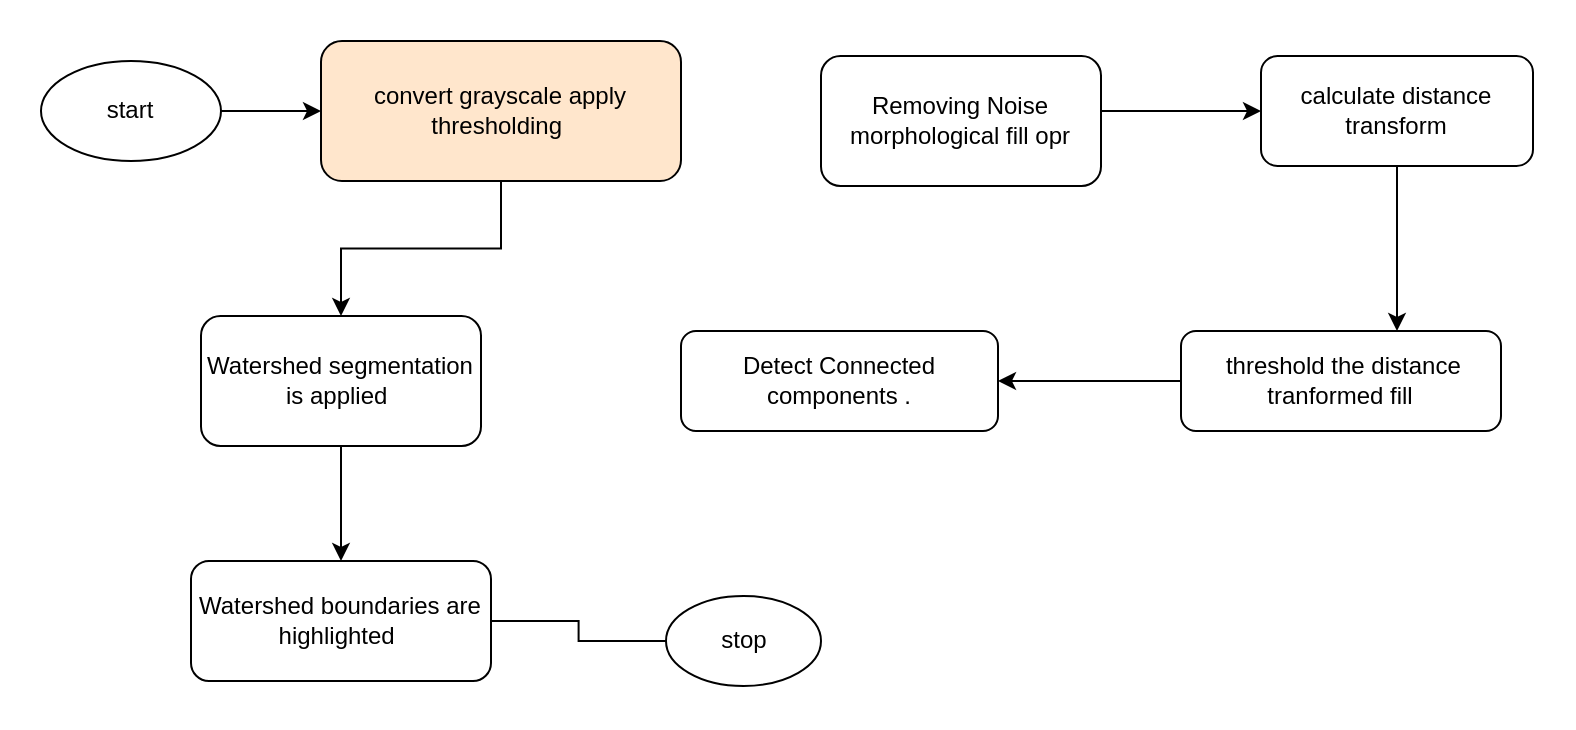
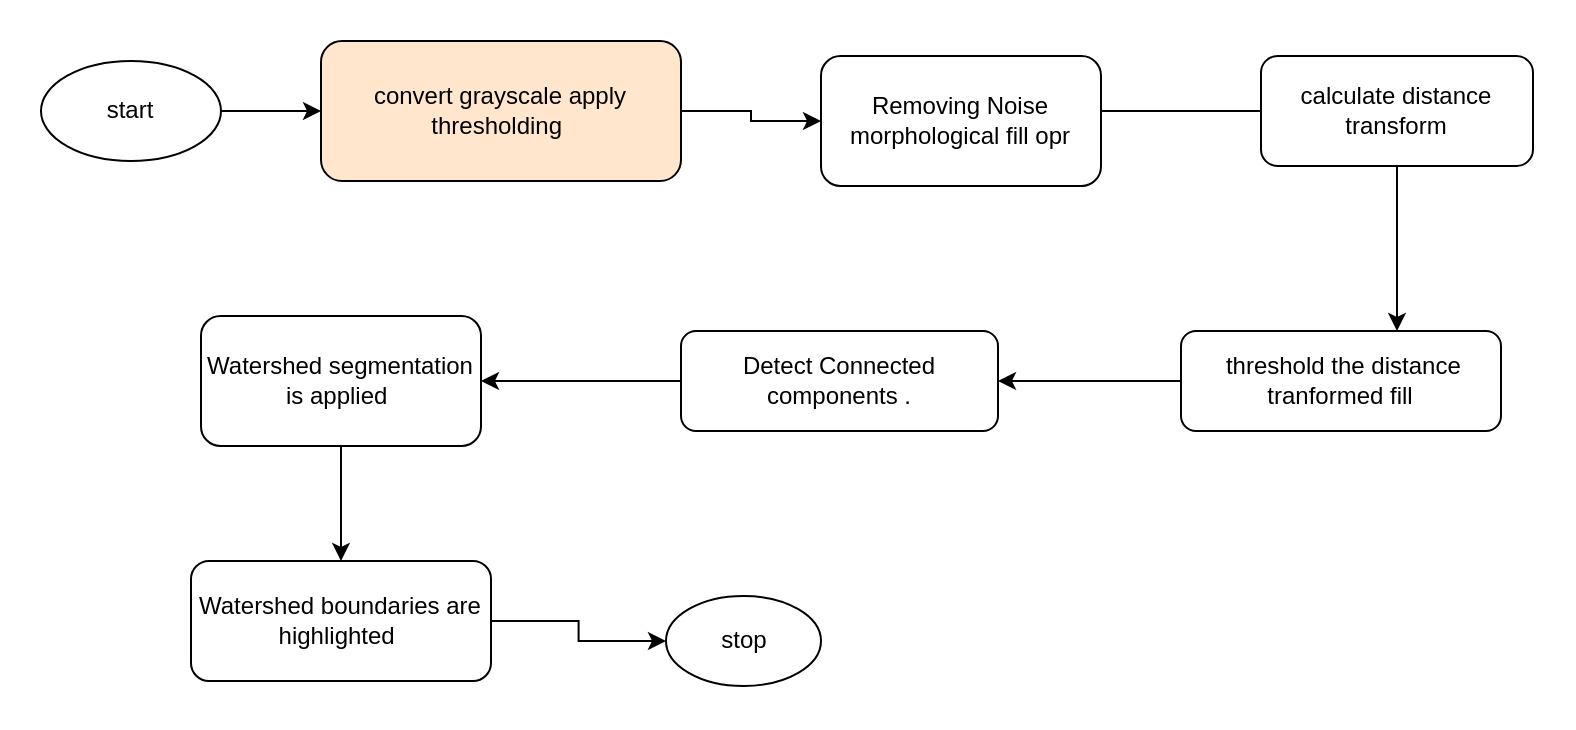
(1246, 111) -> (1251, 111)
(428, 249) -> (749, 111)
none -> (588, 381)
(656, 641) -> (651, 641)
